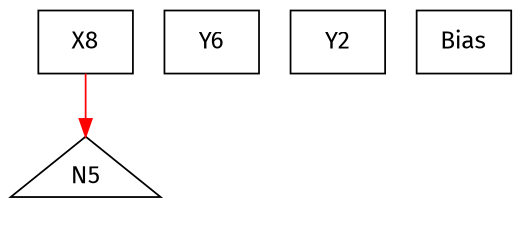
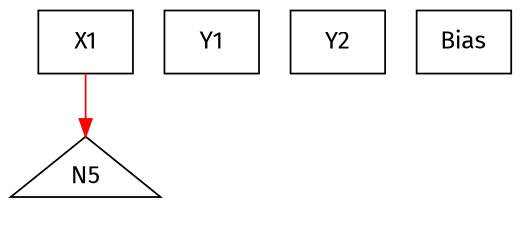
(86, 42) -> (86, 42)
(212, 42) -> (212, 42)
